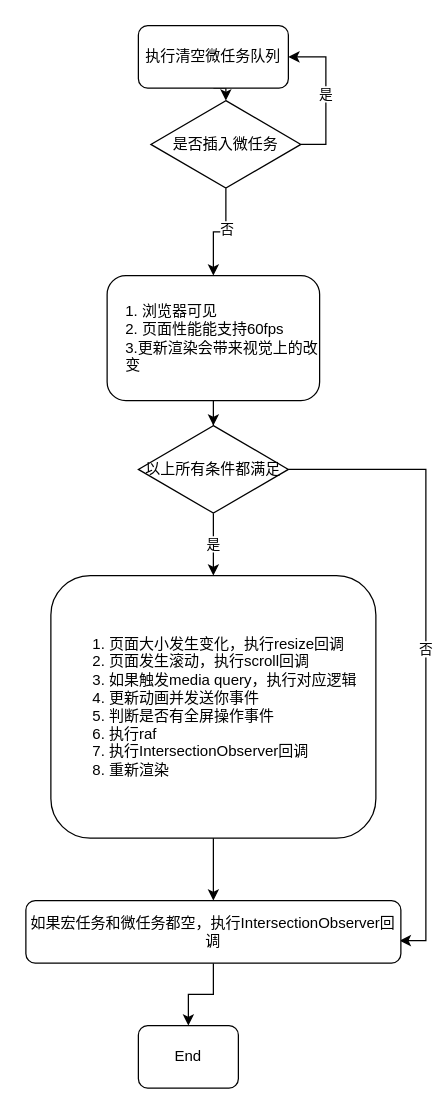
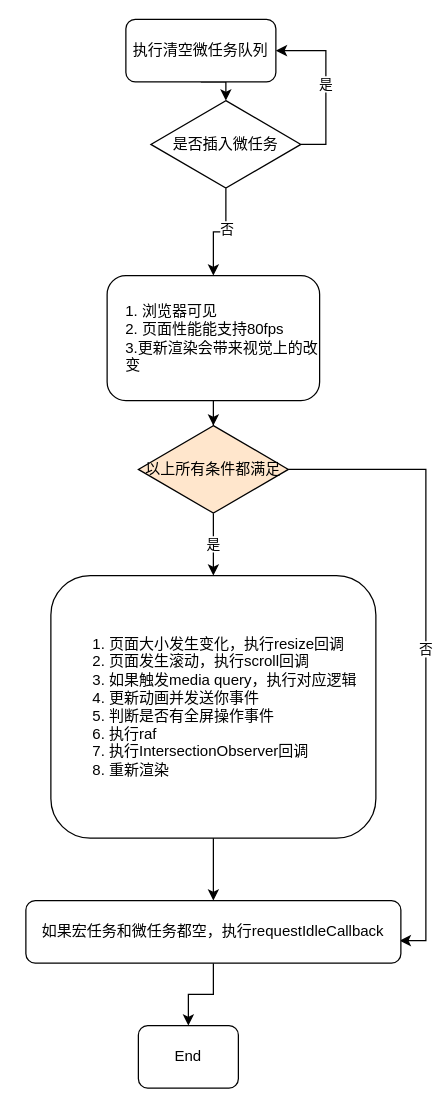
(213, 57) -> (201, 51)
(223, 338) -> (223, 338)
(213, 469) -> (213, 469)
(213, 932) -> (213, 932)
